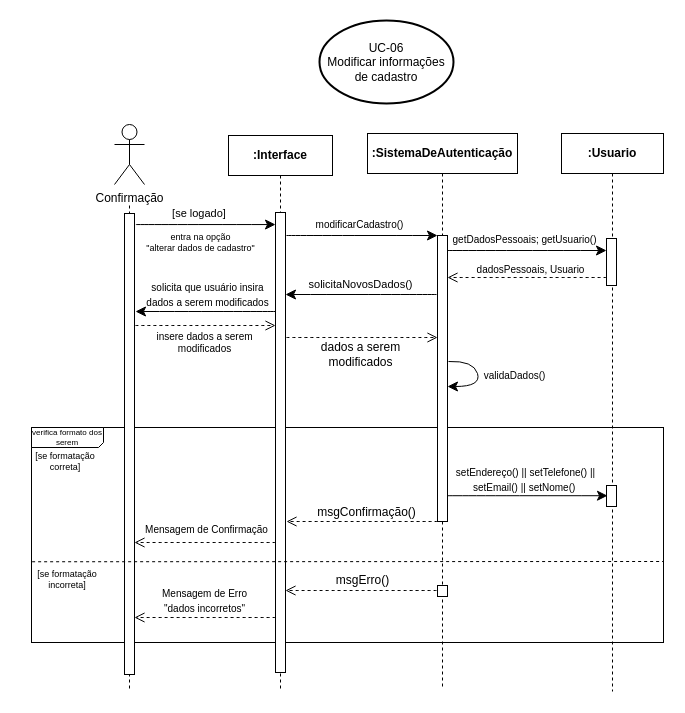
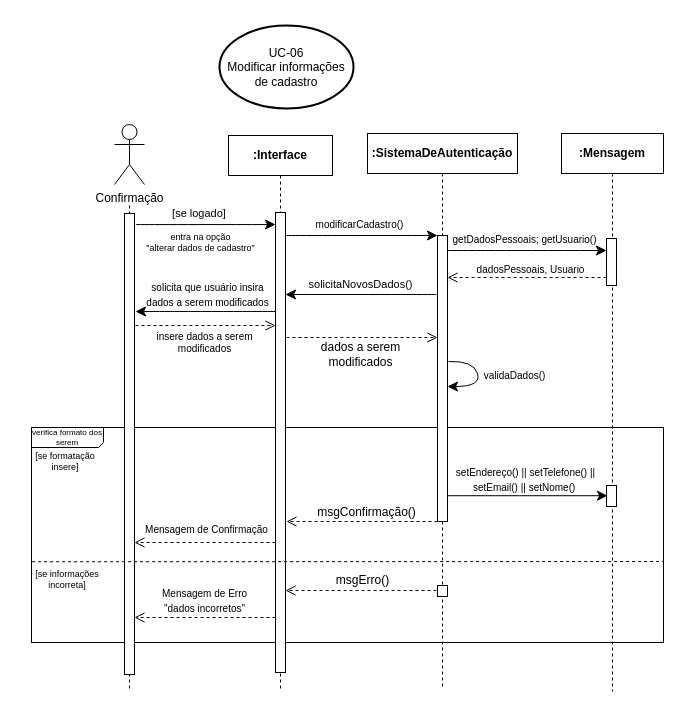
(387, 62) -> (287, 67)
(613, 154) -> (613, 154)
(66, 462) -> (66, 462)
(68, 580) -> (68, 580)
